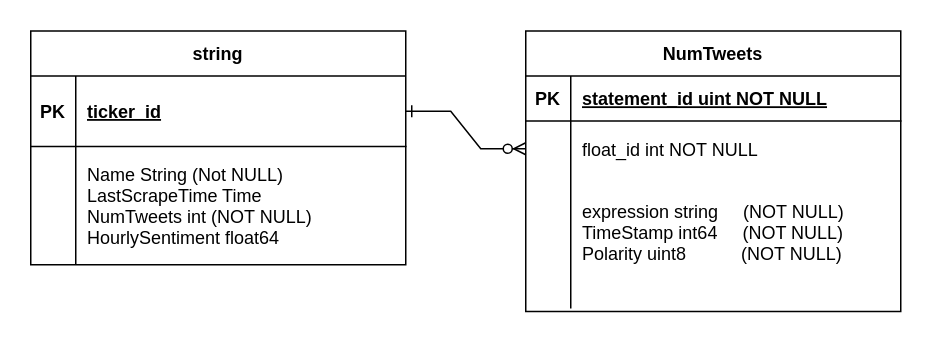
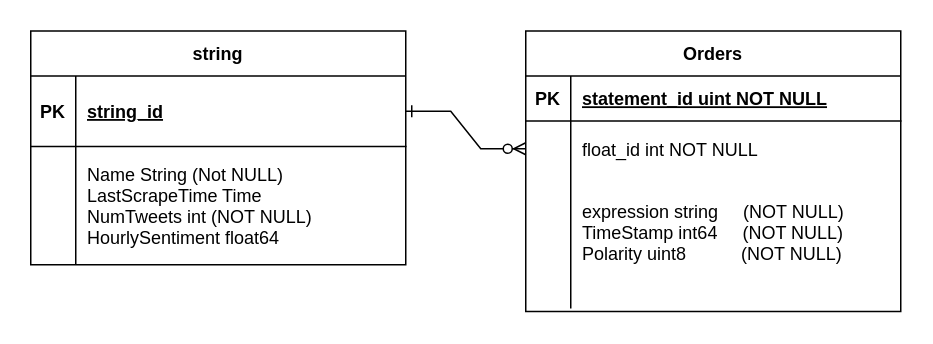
(713, 54) -> (713, 54)
(128, 112) -> (128, 112)
